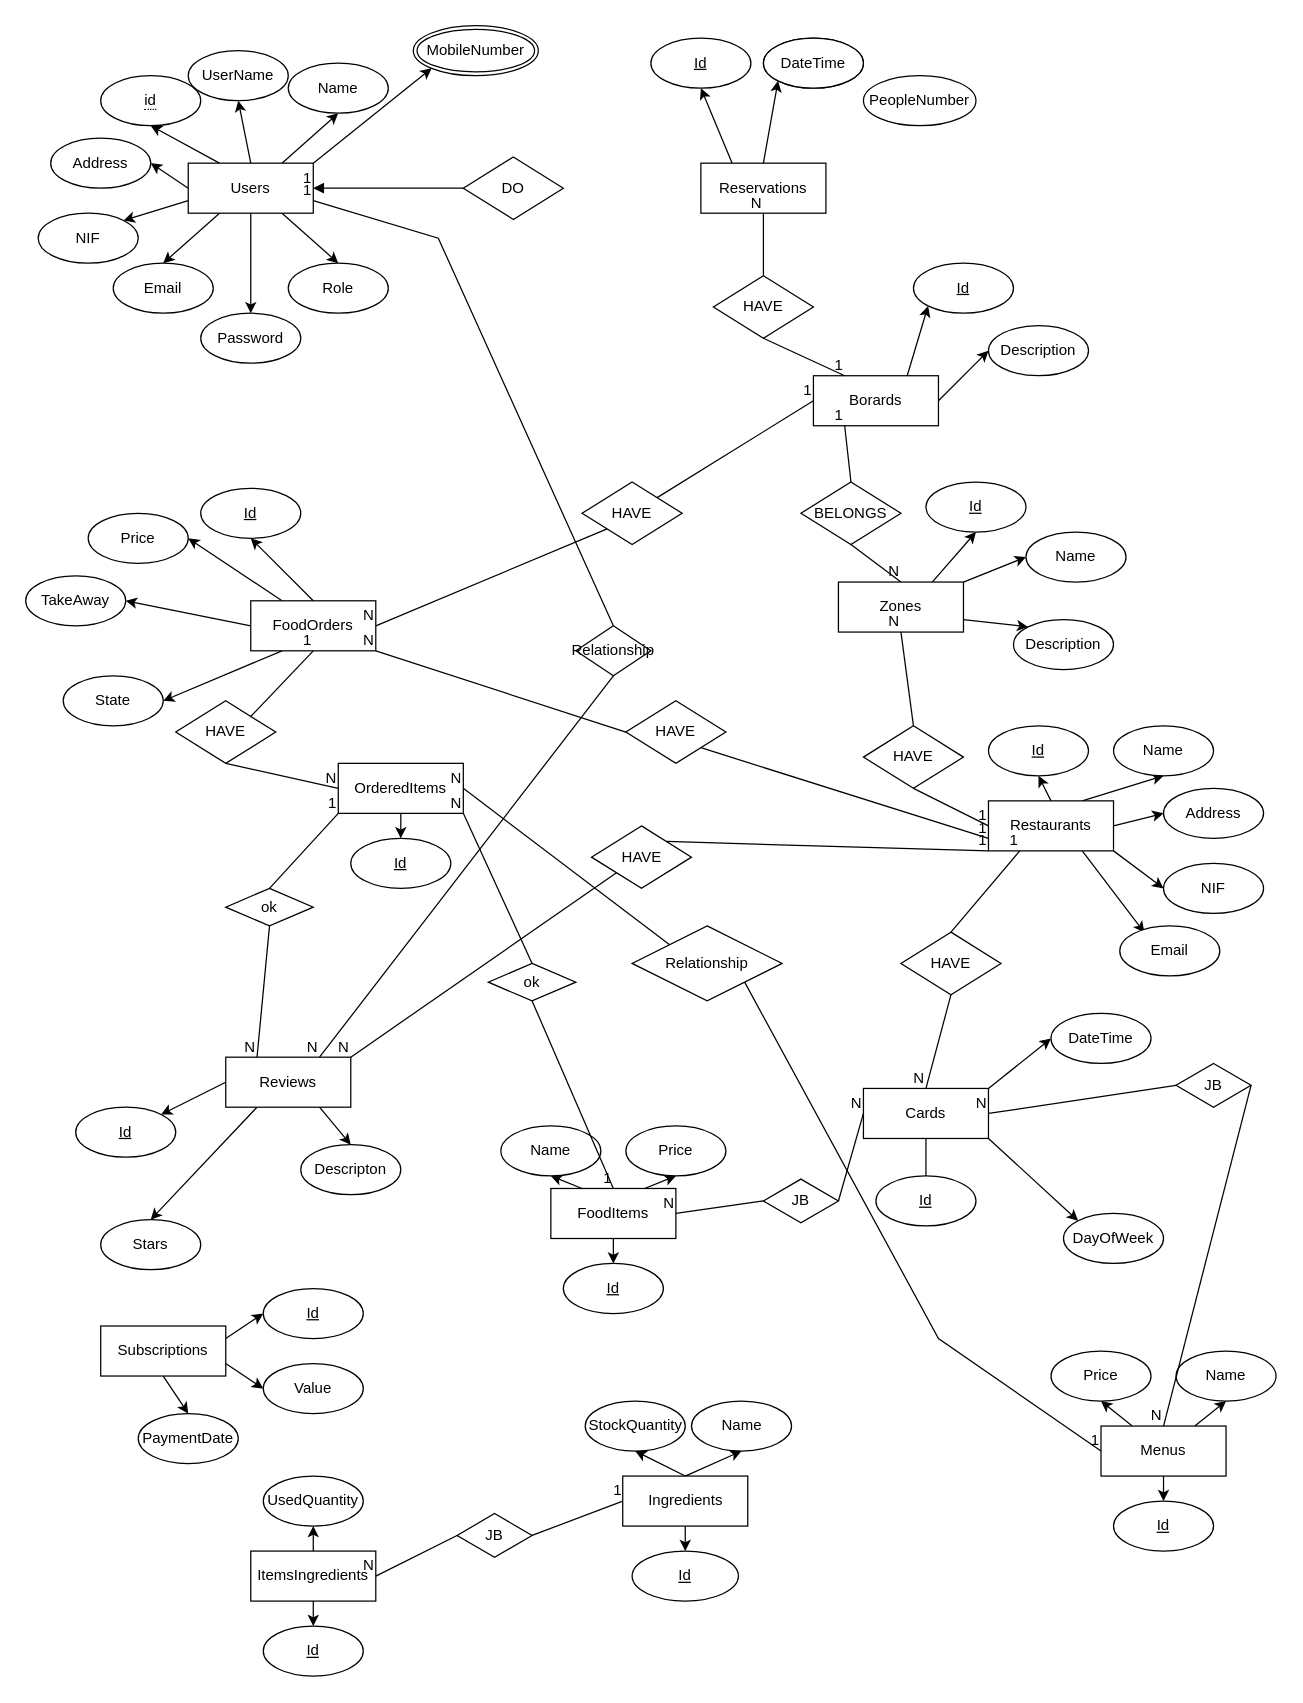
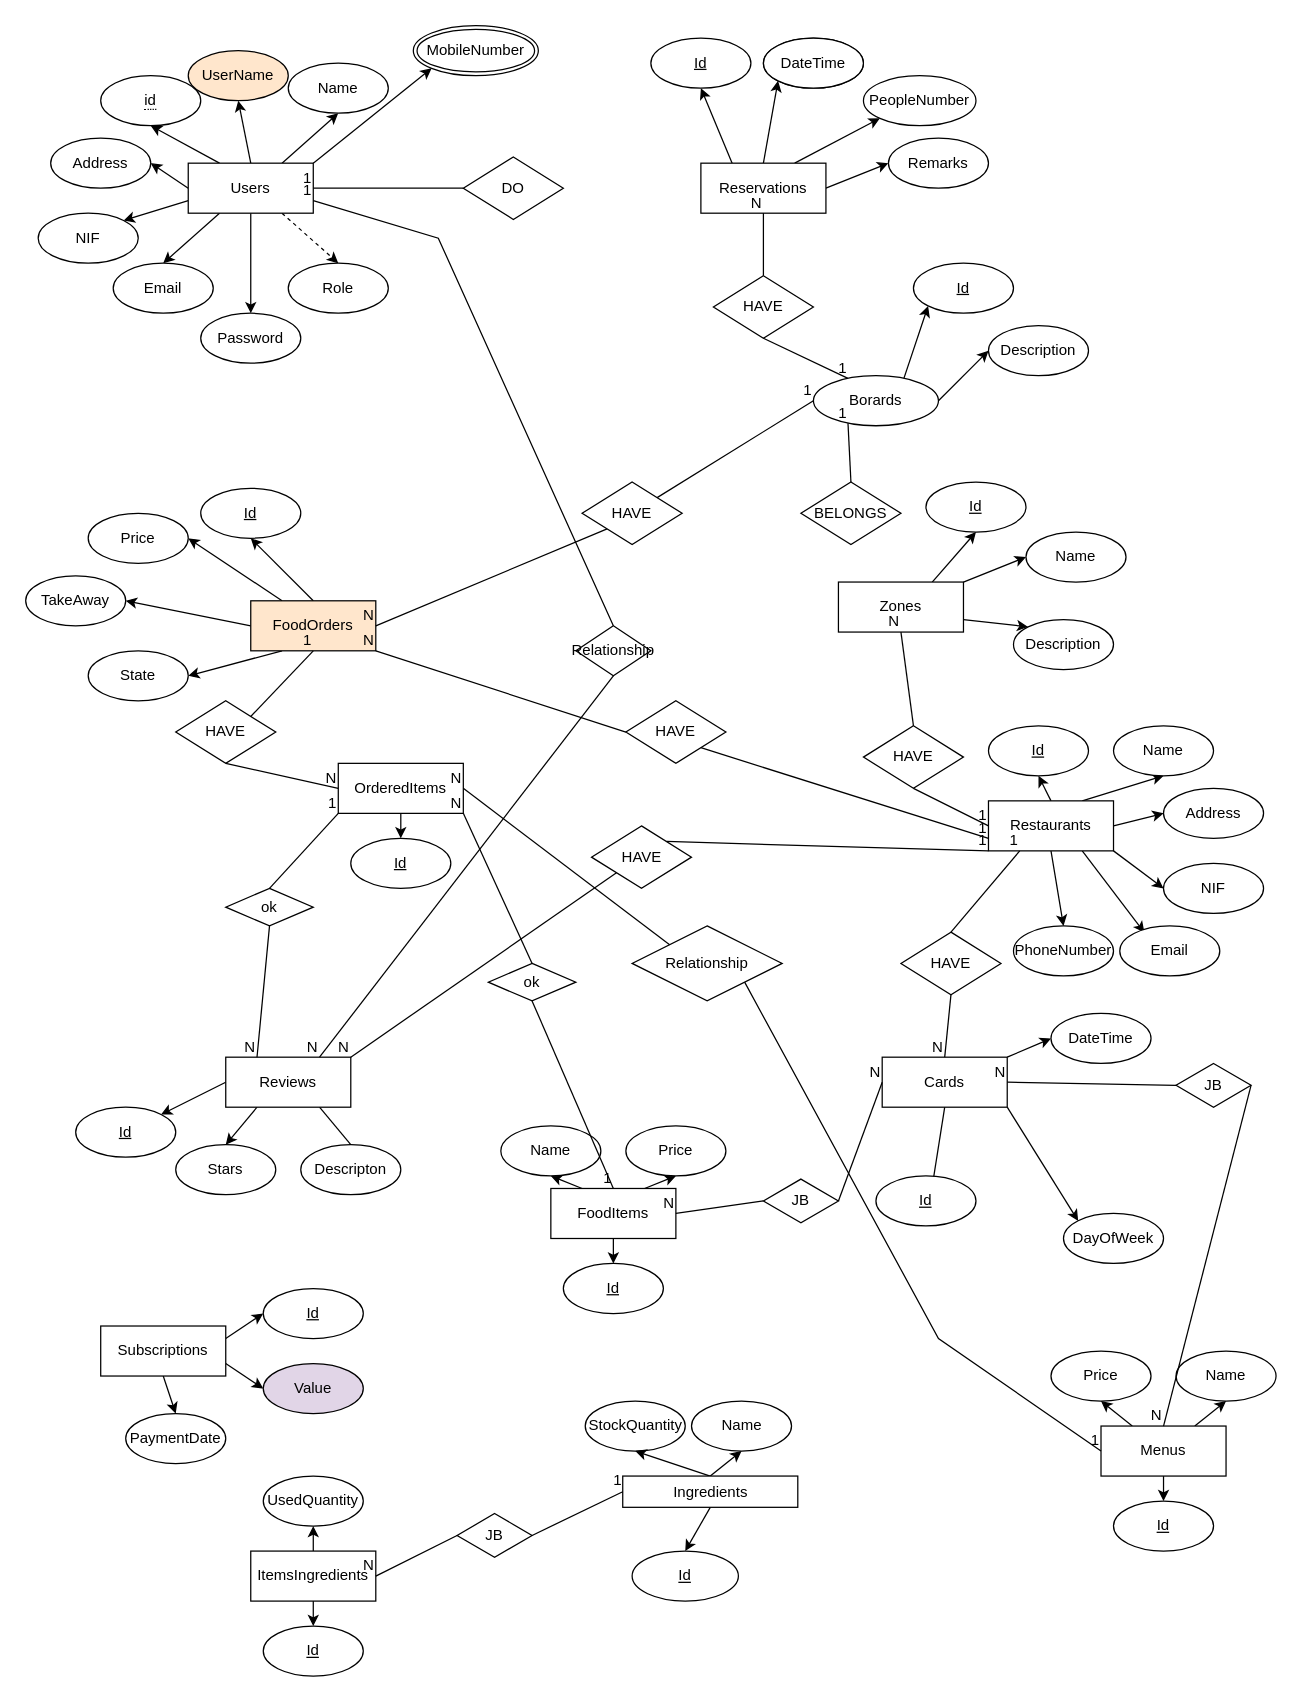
(238, 76) -> (238, 76)
none -> (833, 143)
none -> (938, 163)
none -> (853, 177)
(324, 188) -> (320, 188)
(307, 236) -> (307, 236)
(876, 401) -> (876, 401)
(876, 563) -> none
(313, 626) -> (313, 626)
(113, 701) -> (138, 676)
none -> (1056, 884)
none -> (1063, 951)
(926, 1113) -> (944, 1082)
(344, 1137) -> (347, 1140)
(151, 1244) -> (226, 1169)
(313, 1388) -> (313, 1388)
(188, 1438) -> (176, 1438)
(685, 1501) -> (710, 1491)
